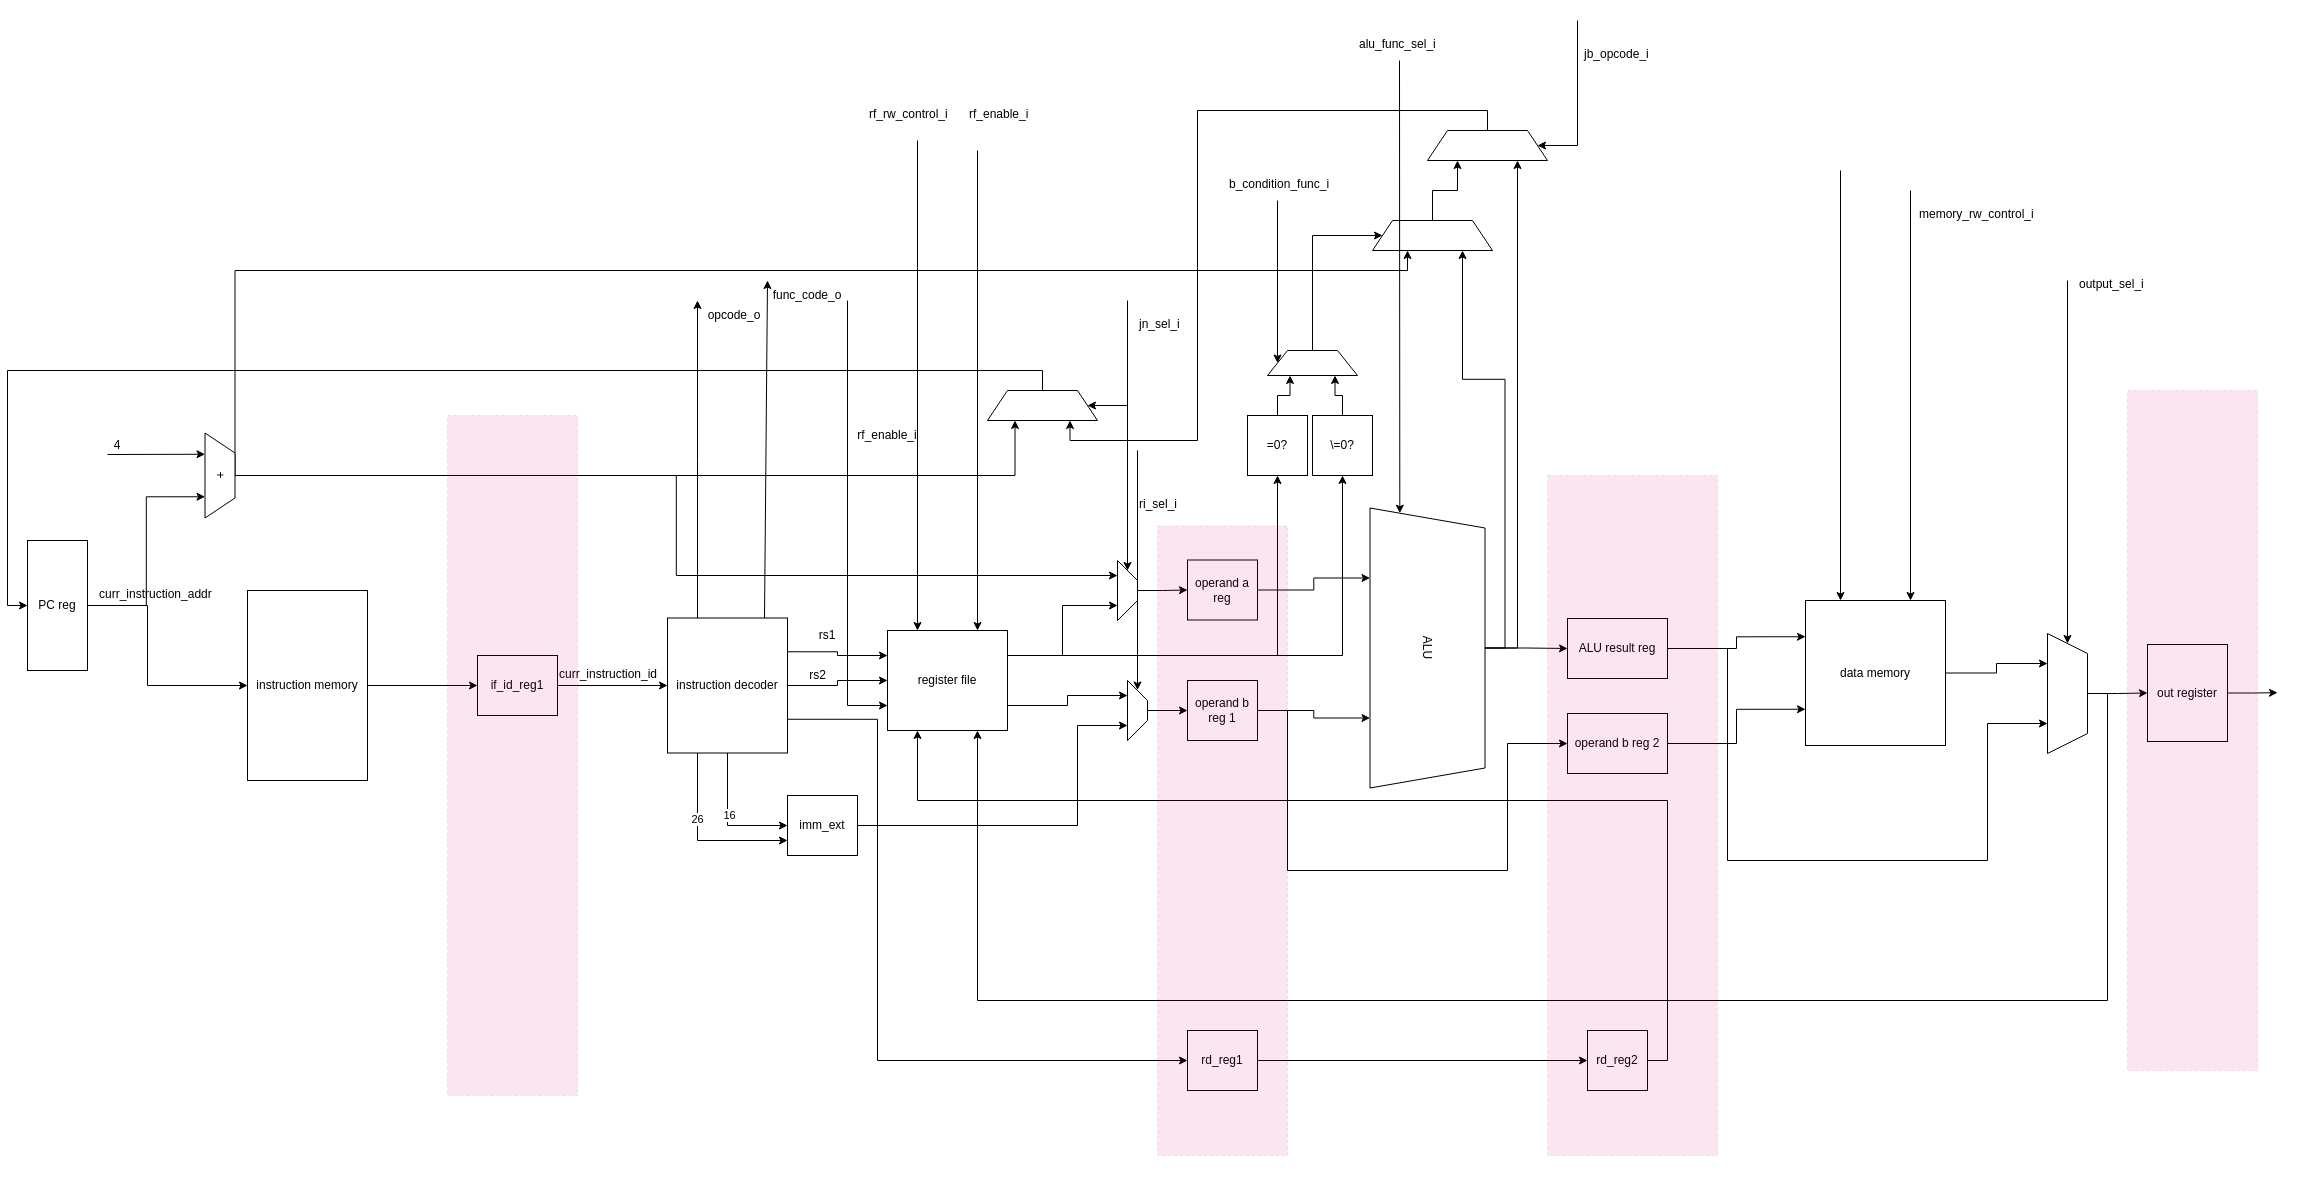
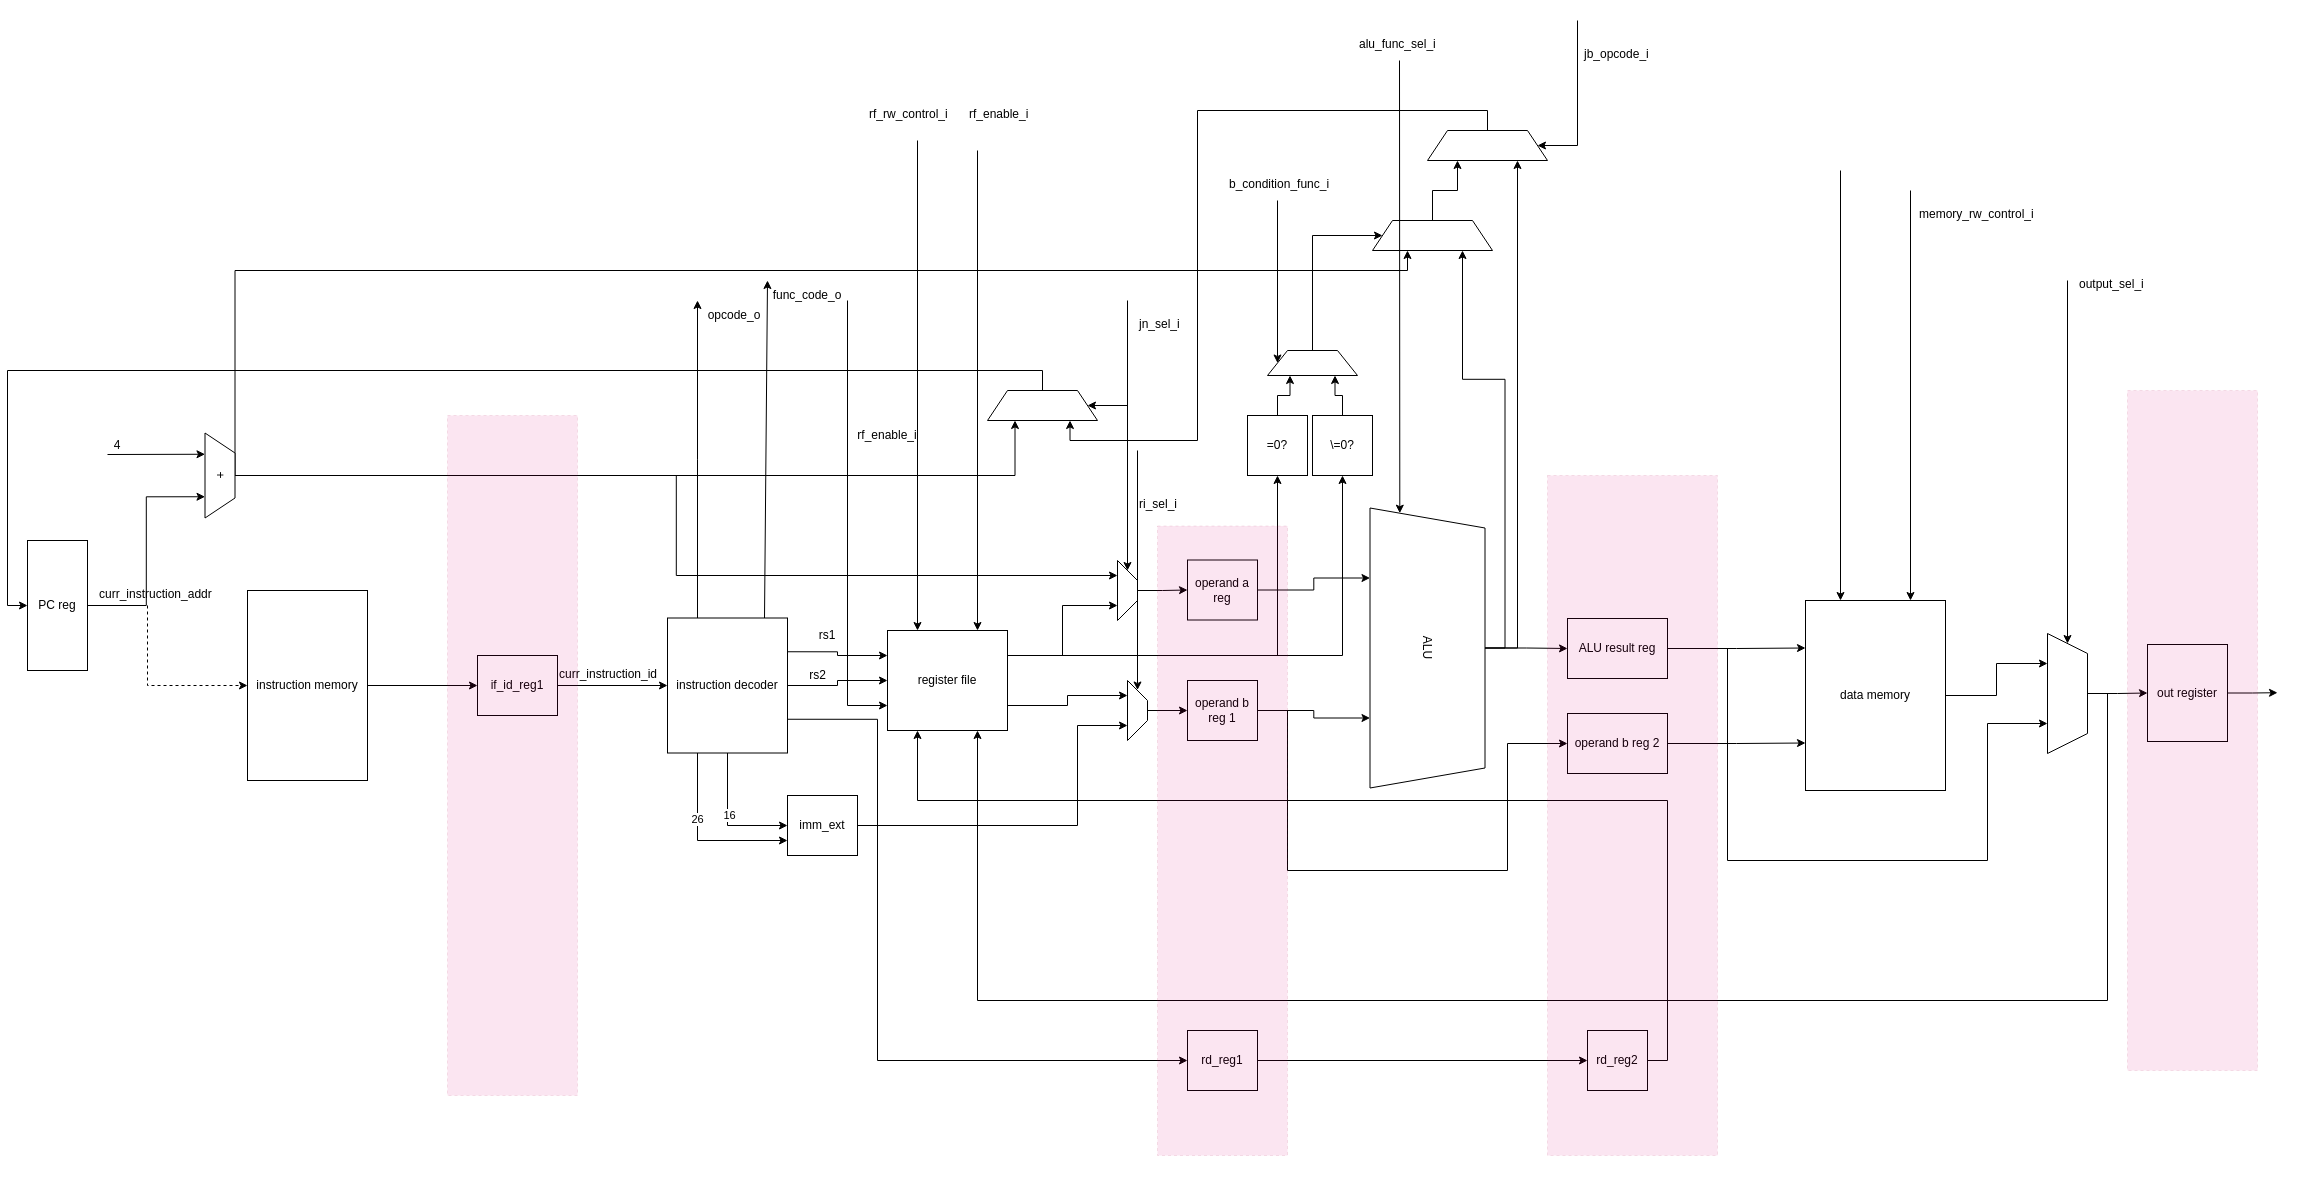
(1876, 673) -> (1876, 696)
(154, 686) -> (154, 686)
